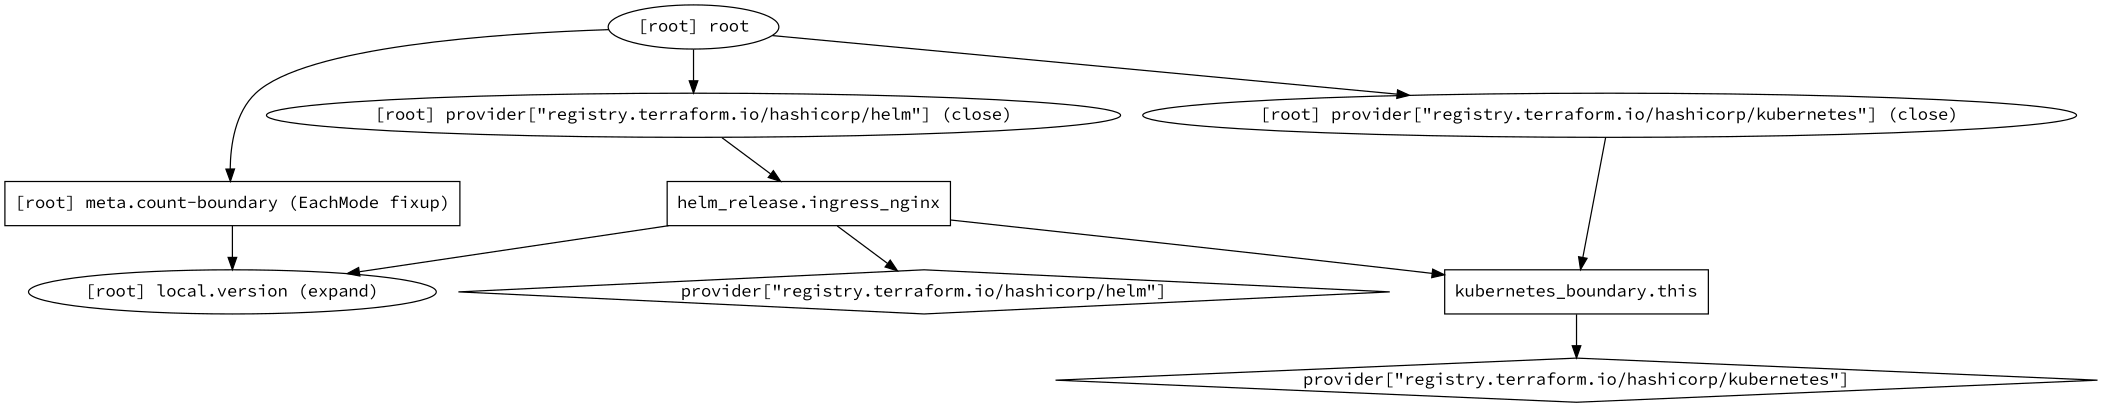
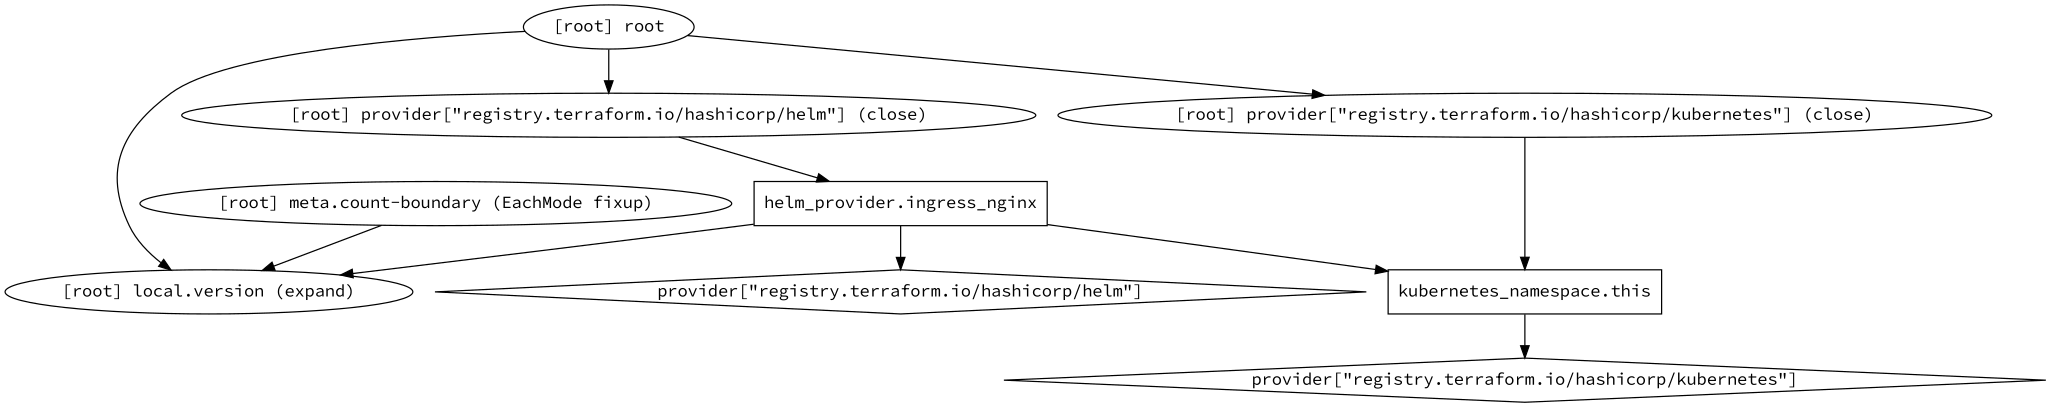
(387, 49) -> (245, 65)
(232, 204) -> (436, 204)
(809, 204) -> (901, 204)
(1577, 292) -> (1525, 292)
